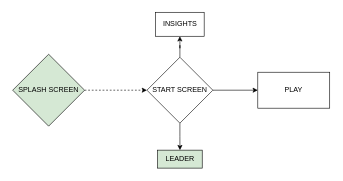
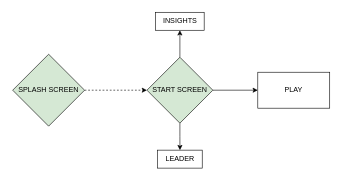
(180, 24) -> (180, 21)
(180, 90) -> (180, 90)
(180, 159) -> (180, 159)
